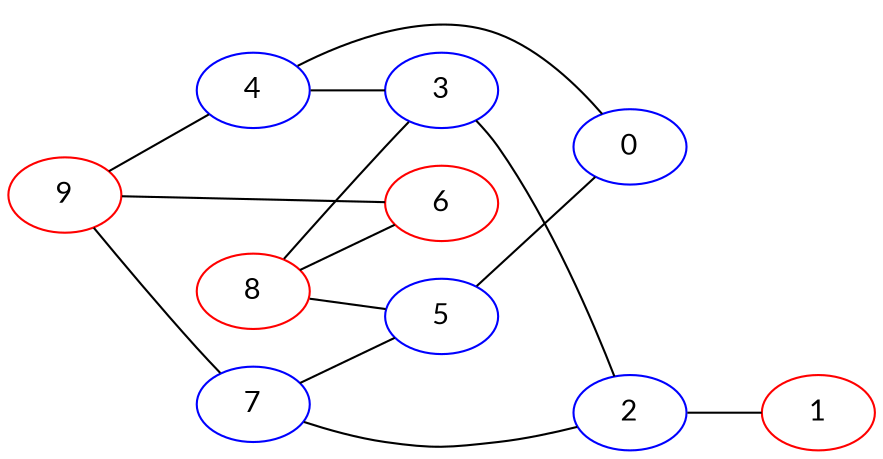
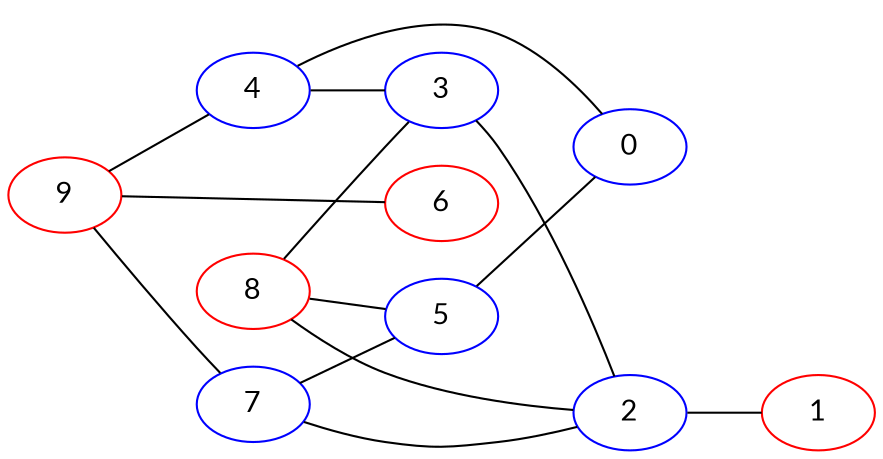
(347, 247) -> (425, 386)
